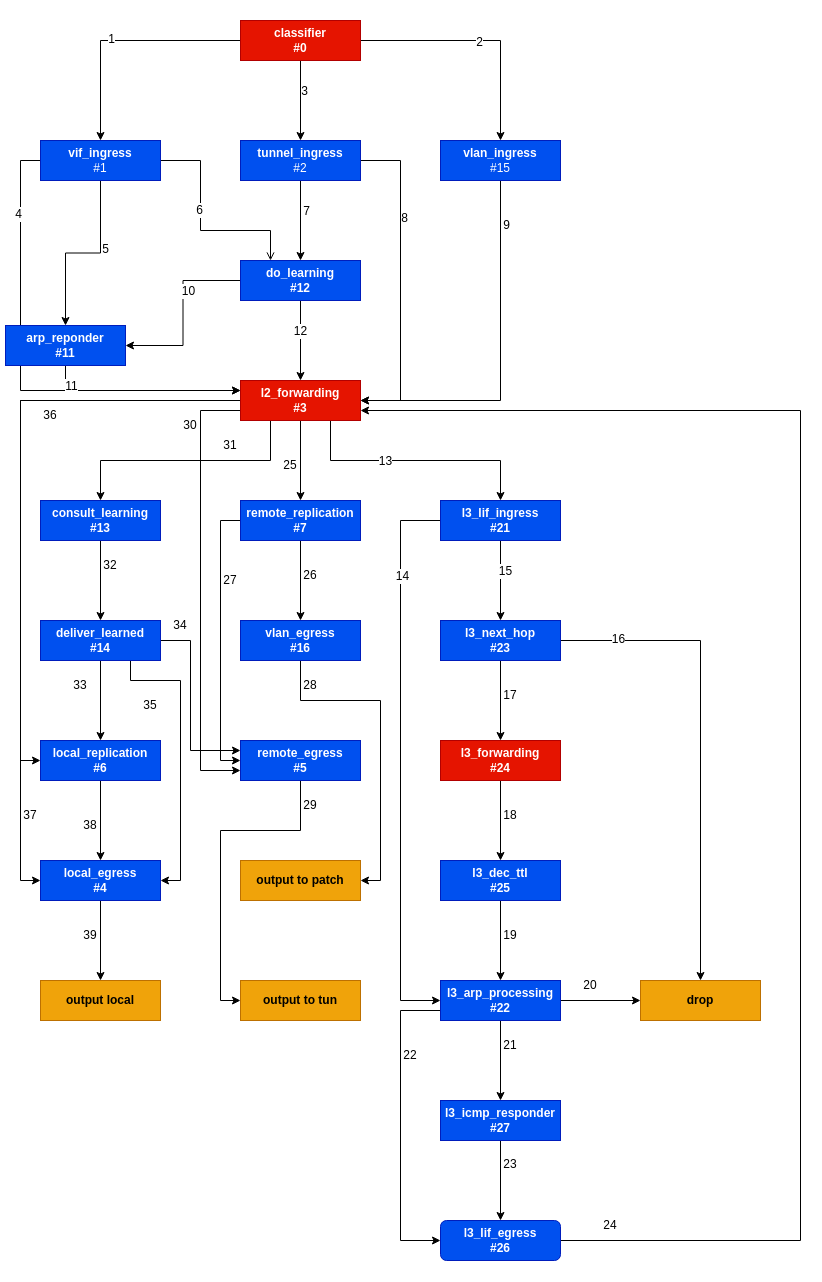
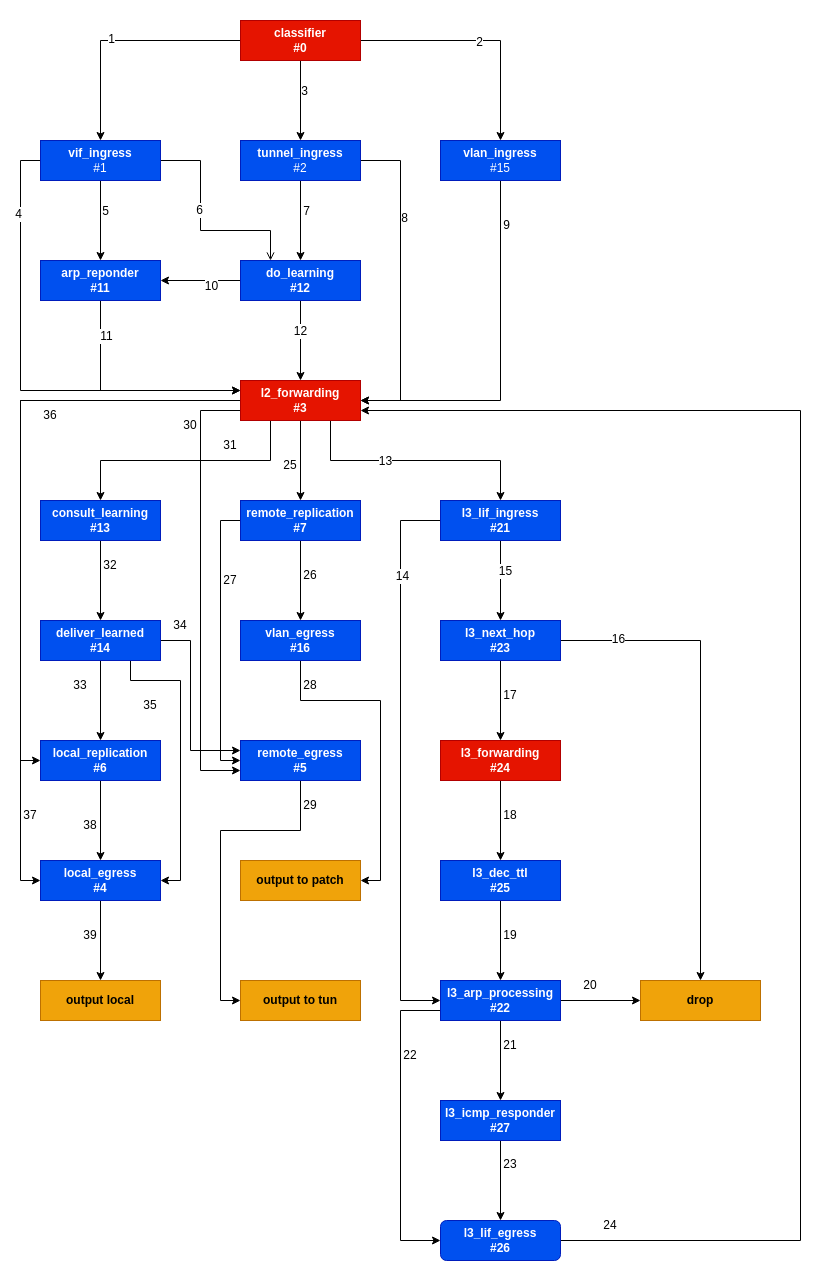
(66, 346) -> (101, 281)
